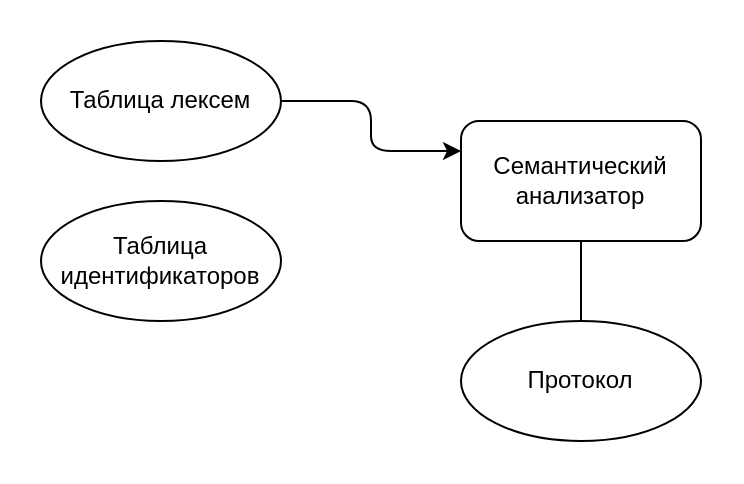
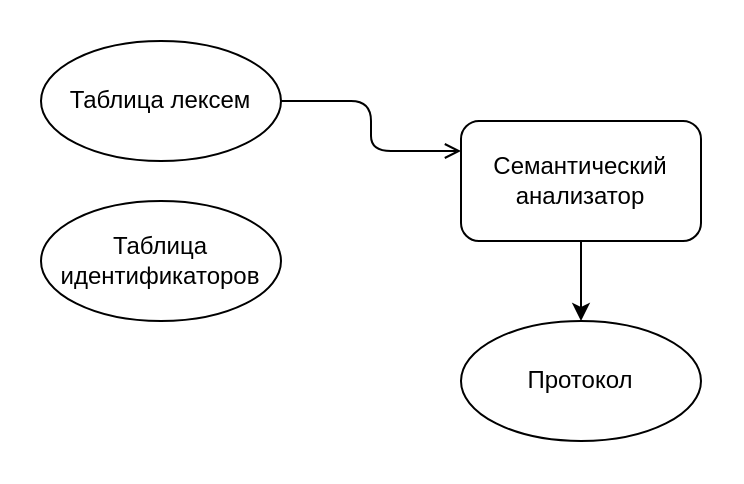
(446, 151) -> (448, 151)
(581, 311) -> (581, 306)
